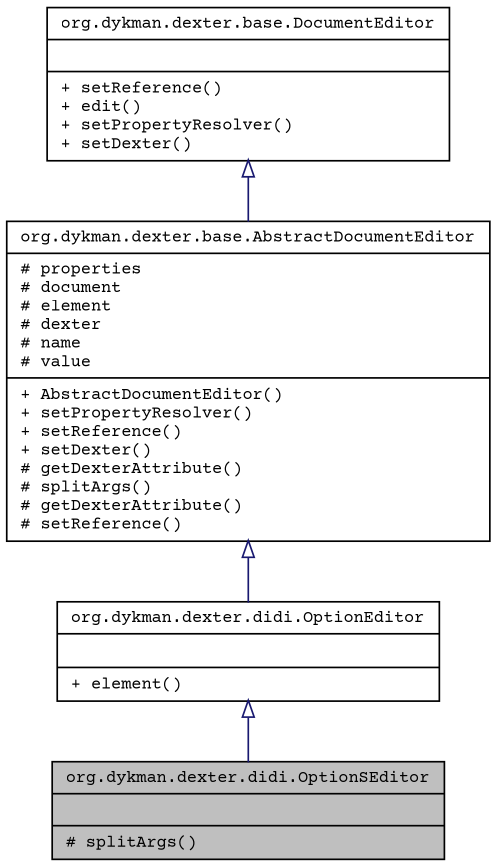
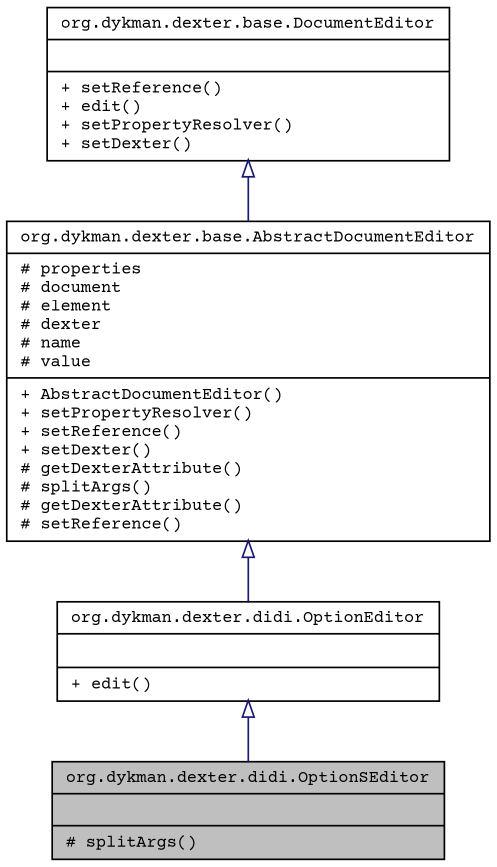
(127, 683) -> (112, 683)
